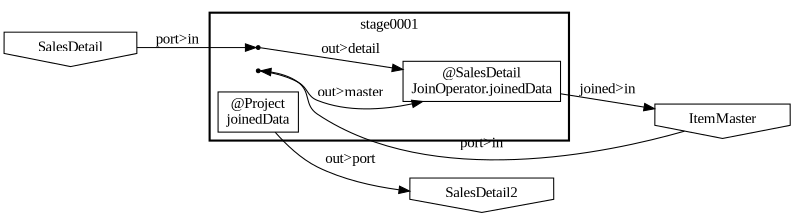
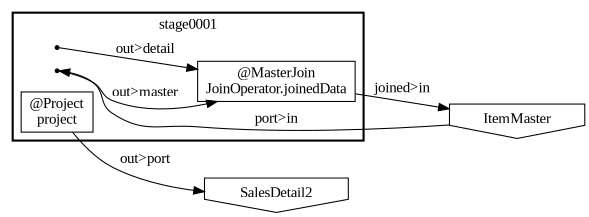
(70, 48) -> none
(482, 81) -> (276, 81)
(258, 112) -> (57, 112)
